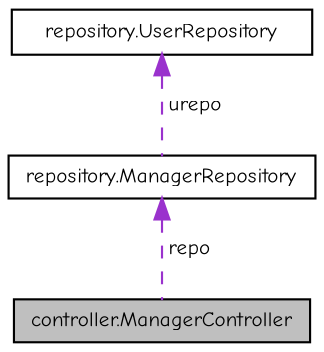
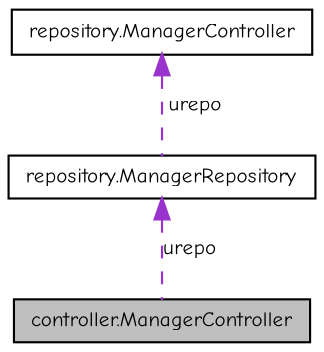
(162, 32) -> (162, 32)
(187, 249) -> (187, 249)
